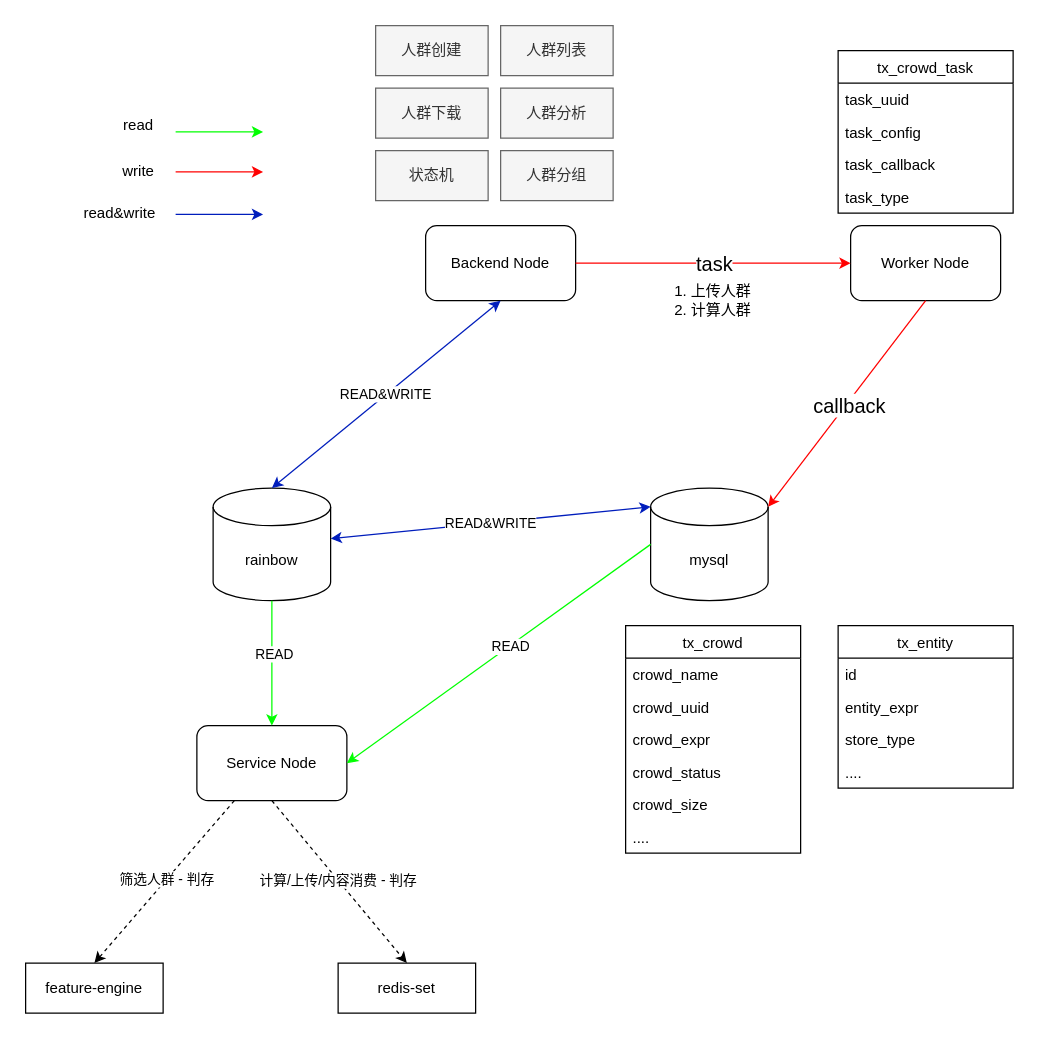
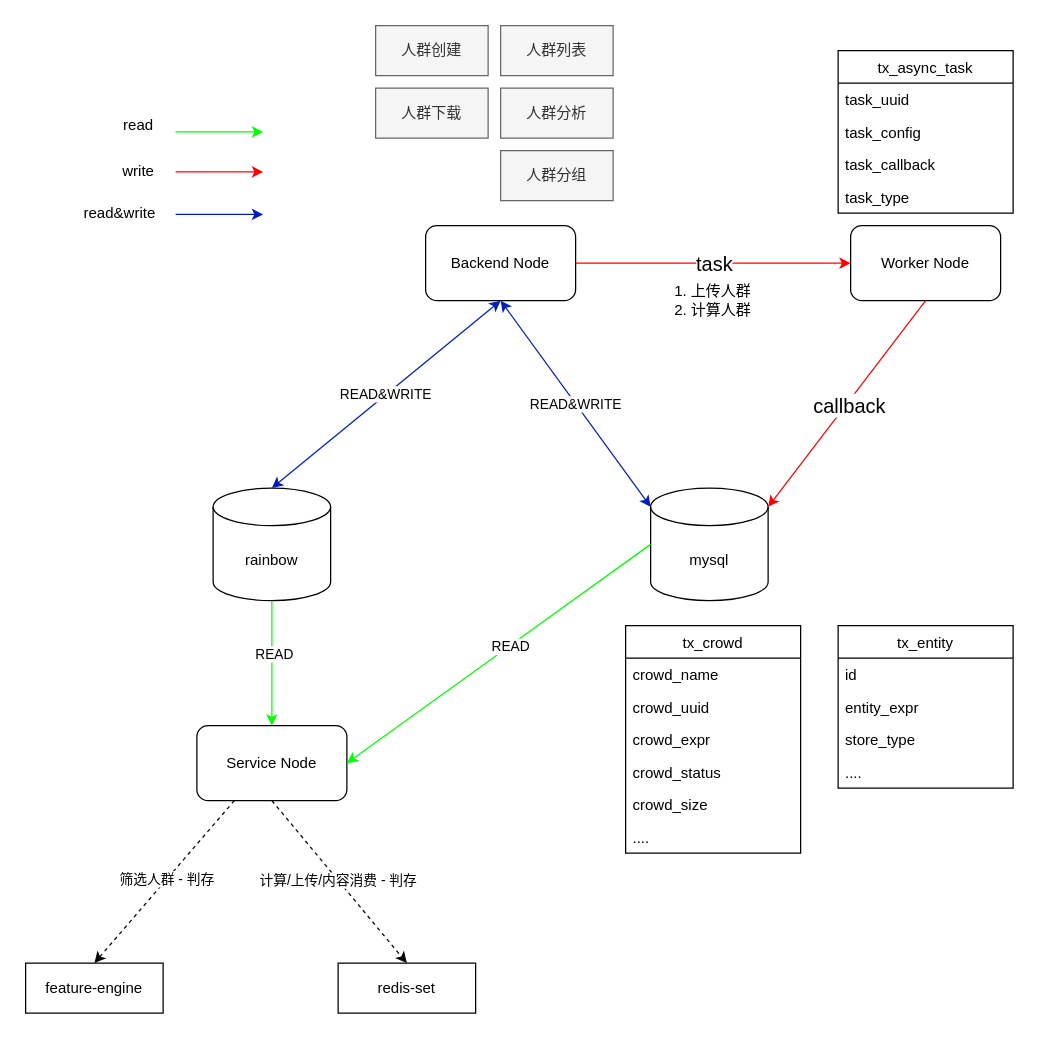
(925, 68) -> (925, 68)
(432, 176) -> none
(491, 523) -> (576, 404)
